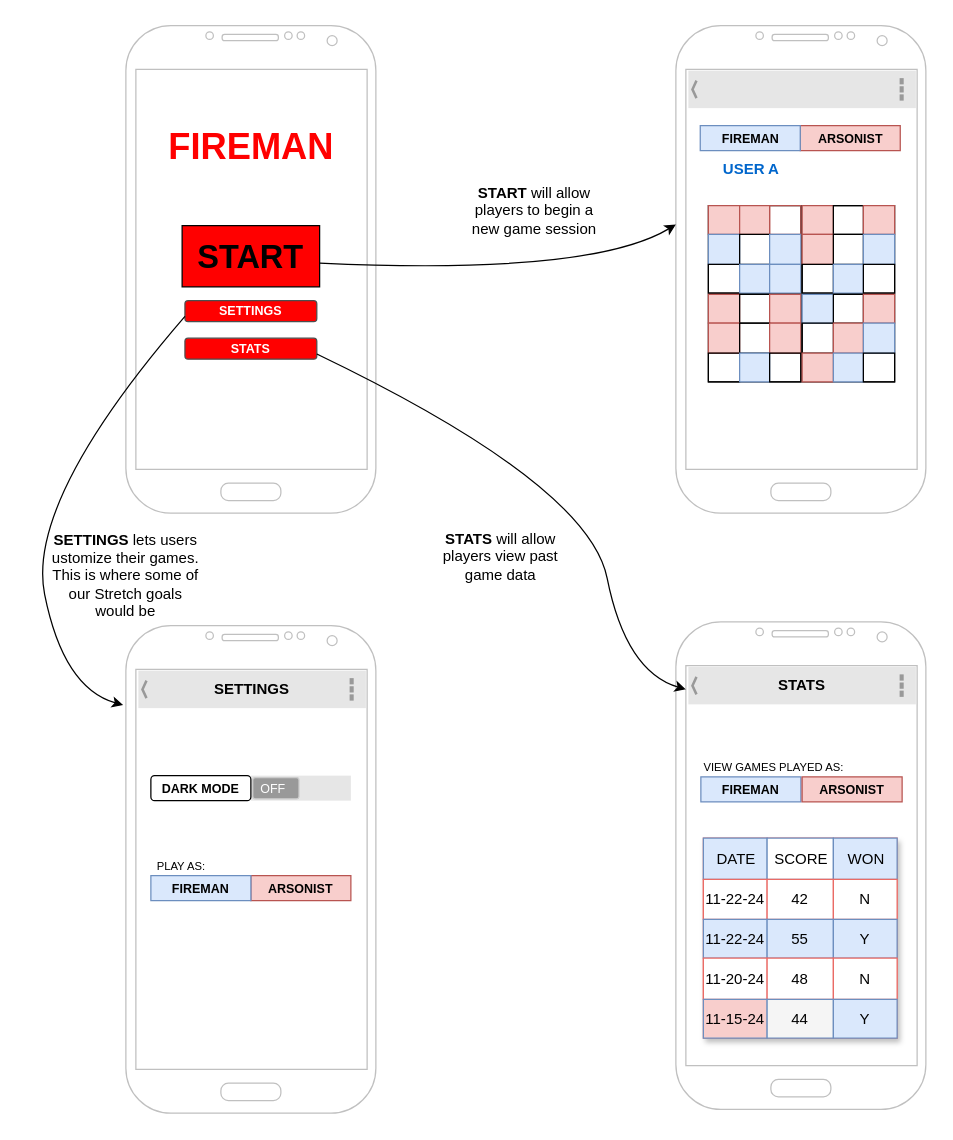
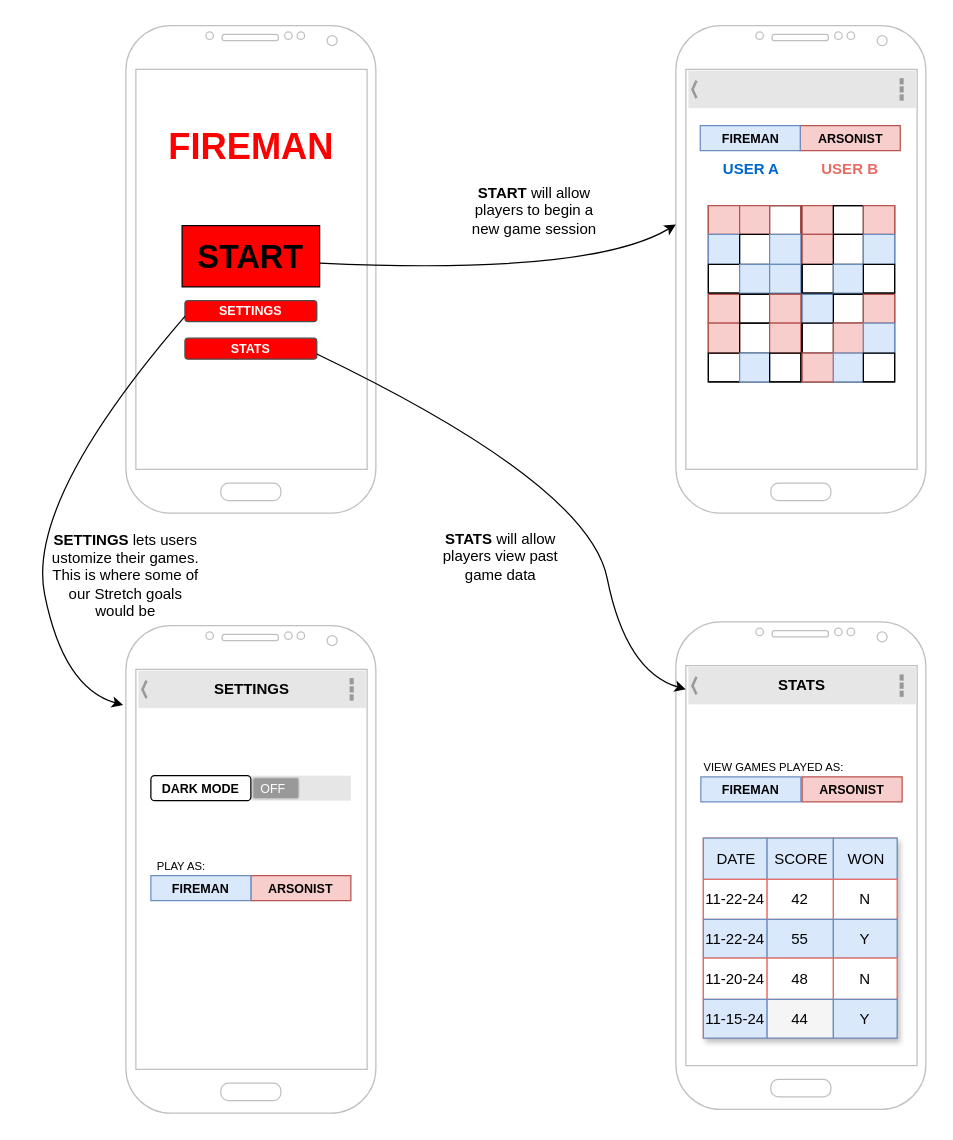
none -> (849, 169)
(800, 859) -> (800, 859)
(735, 1019) -> (735, 1019)
